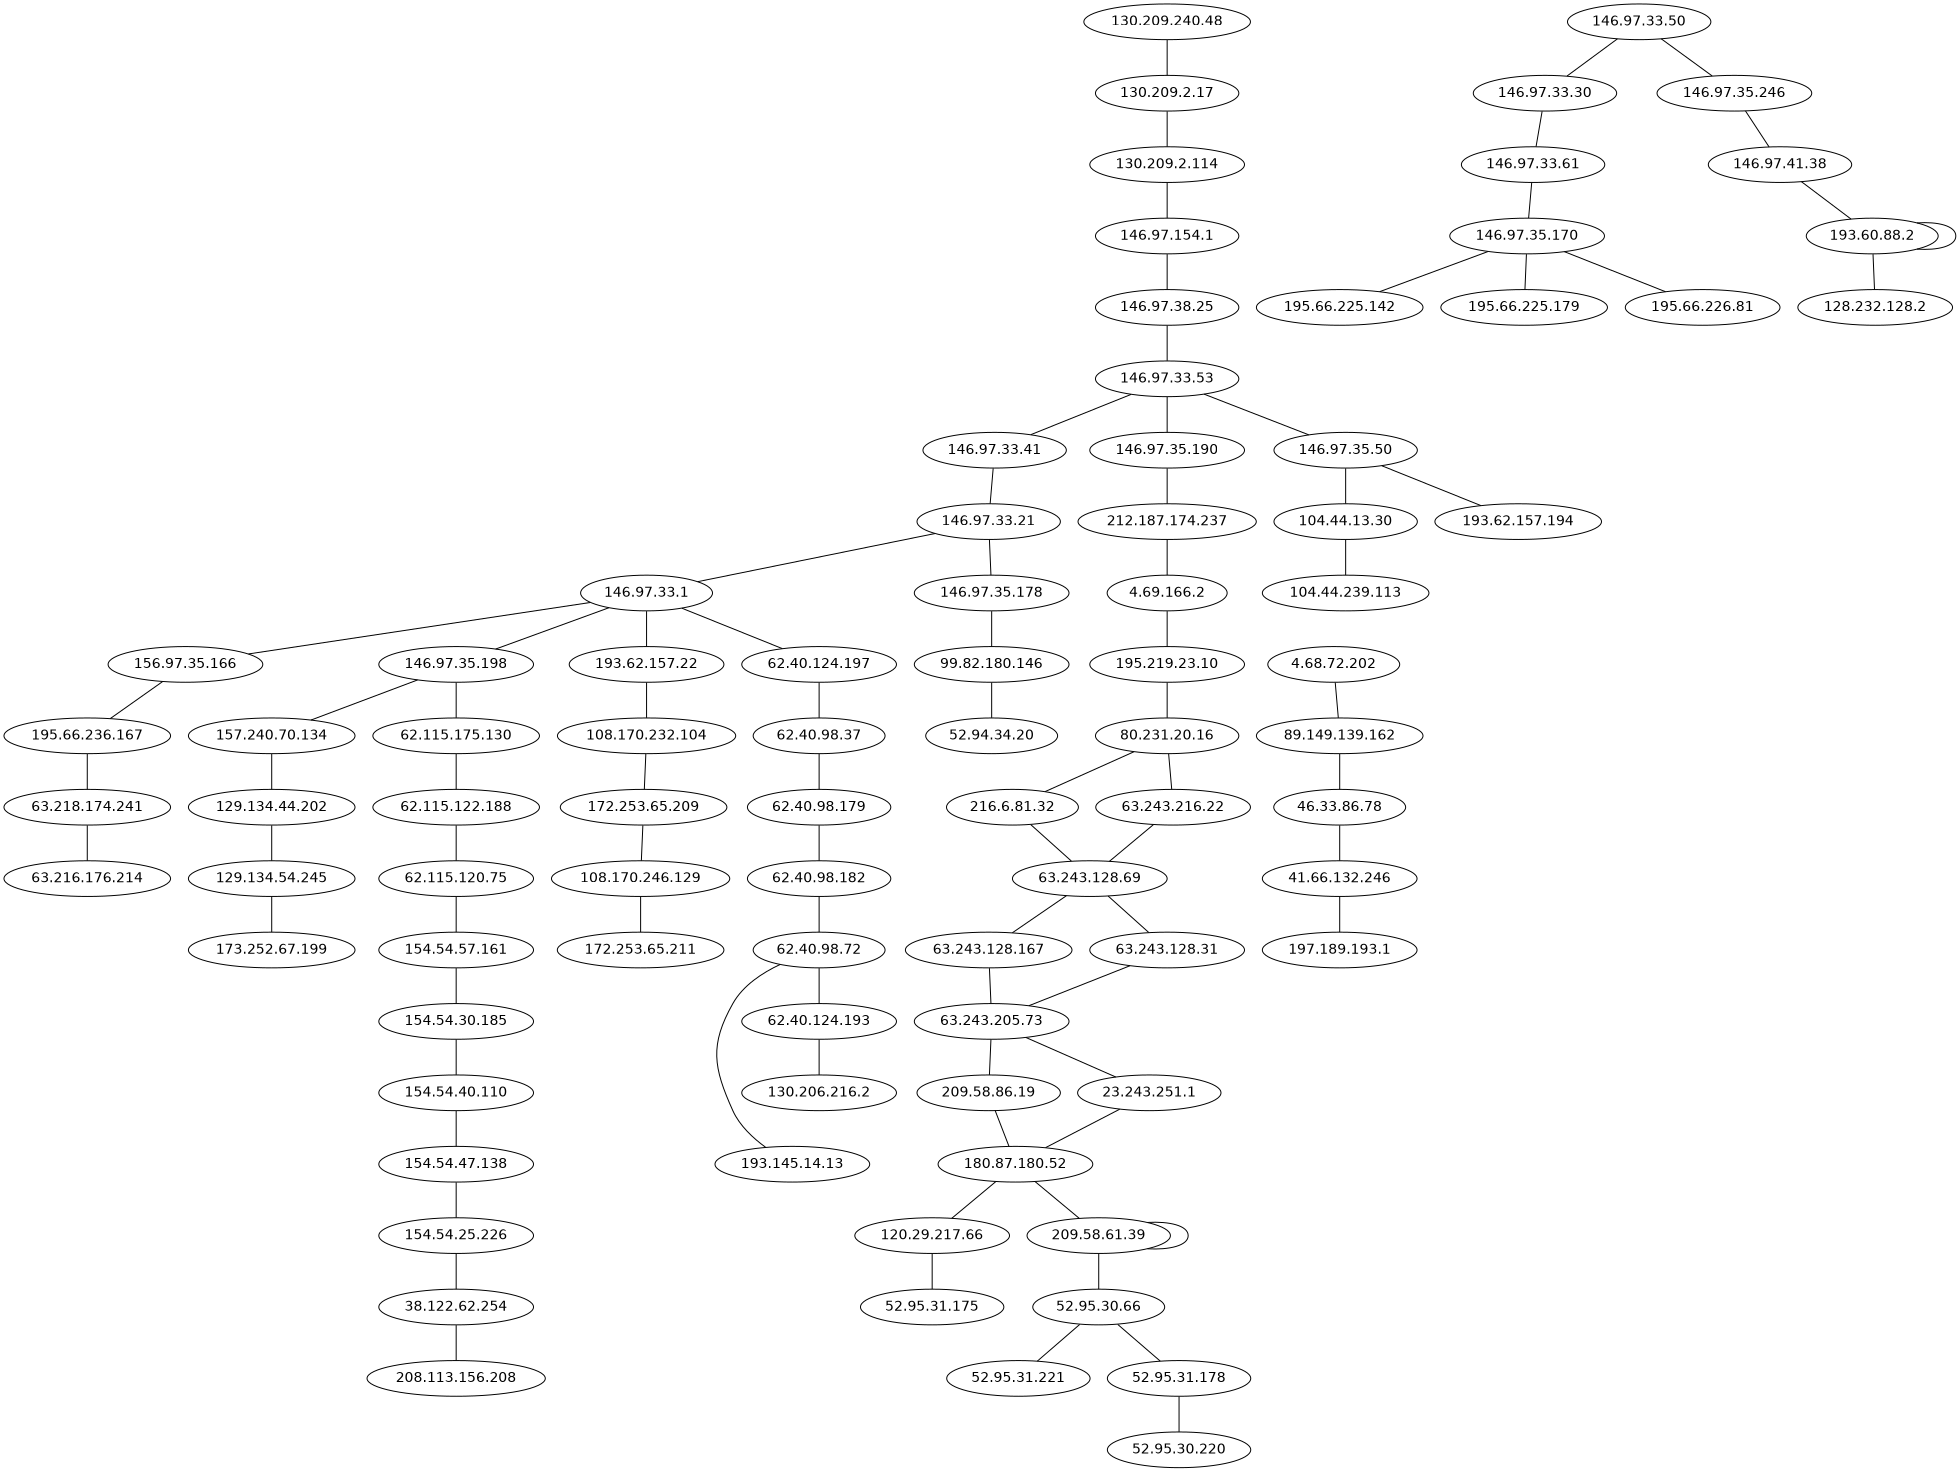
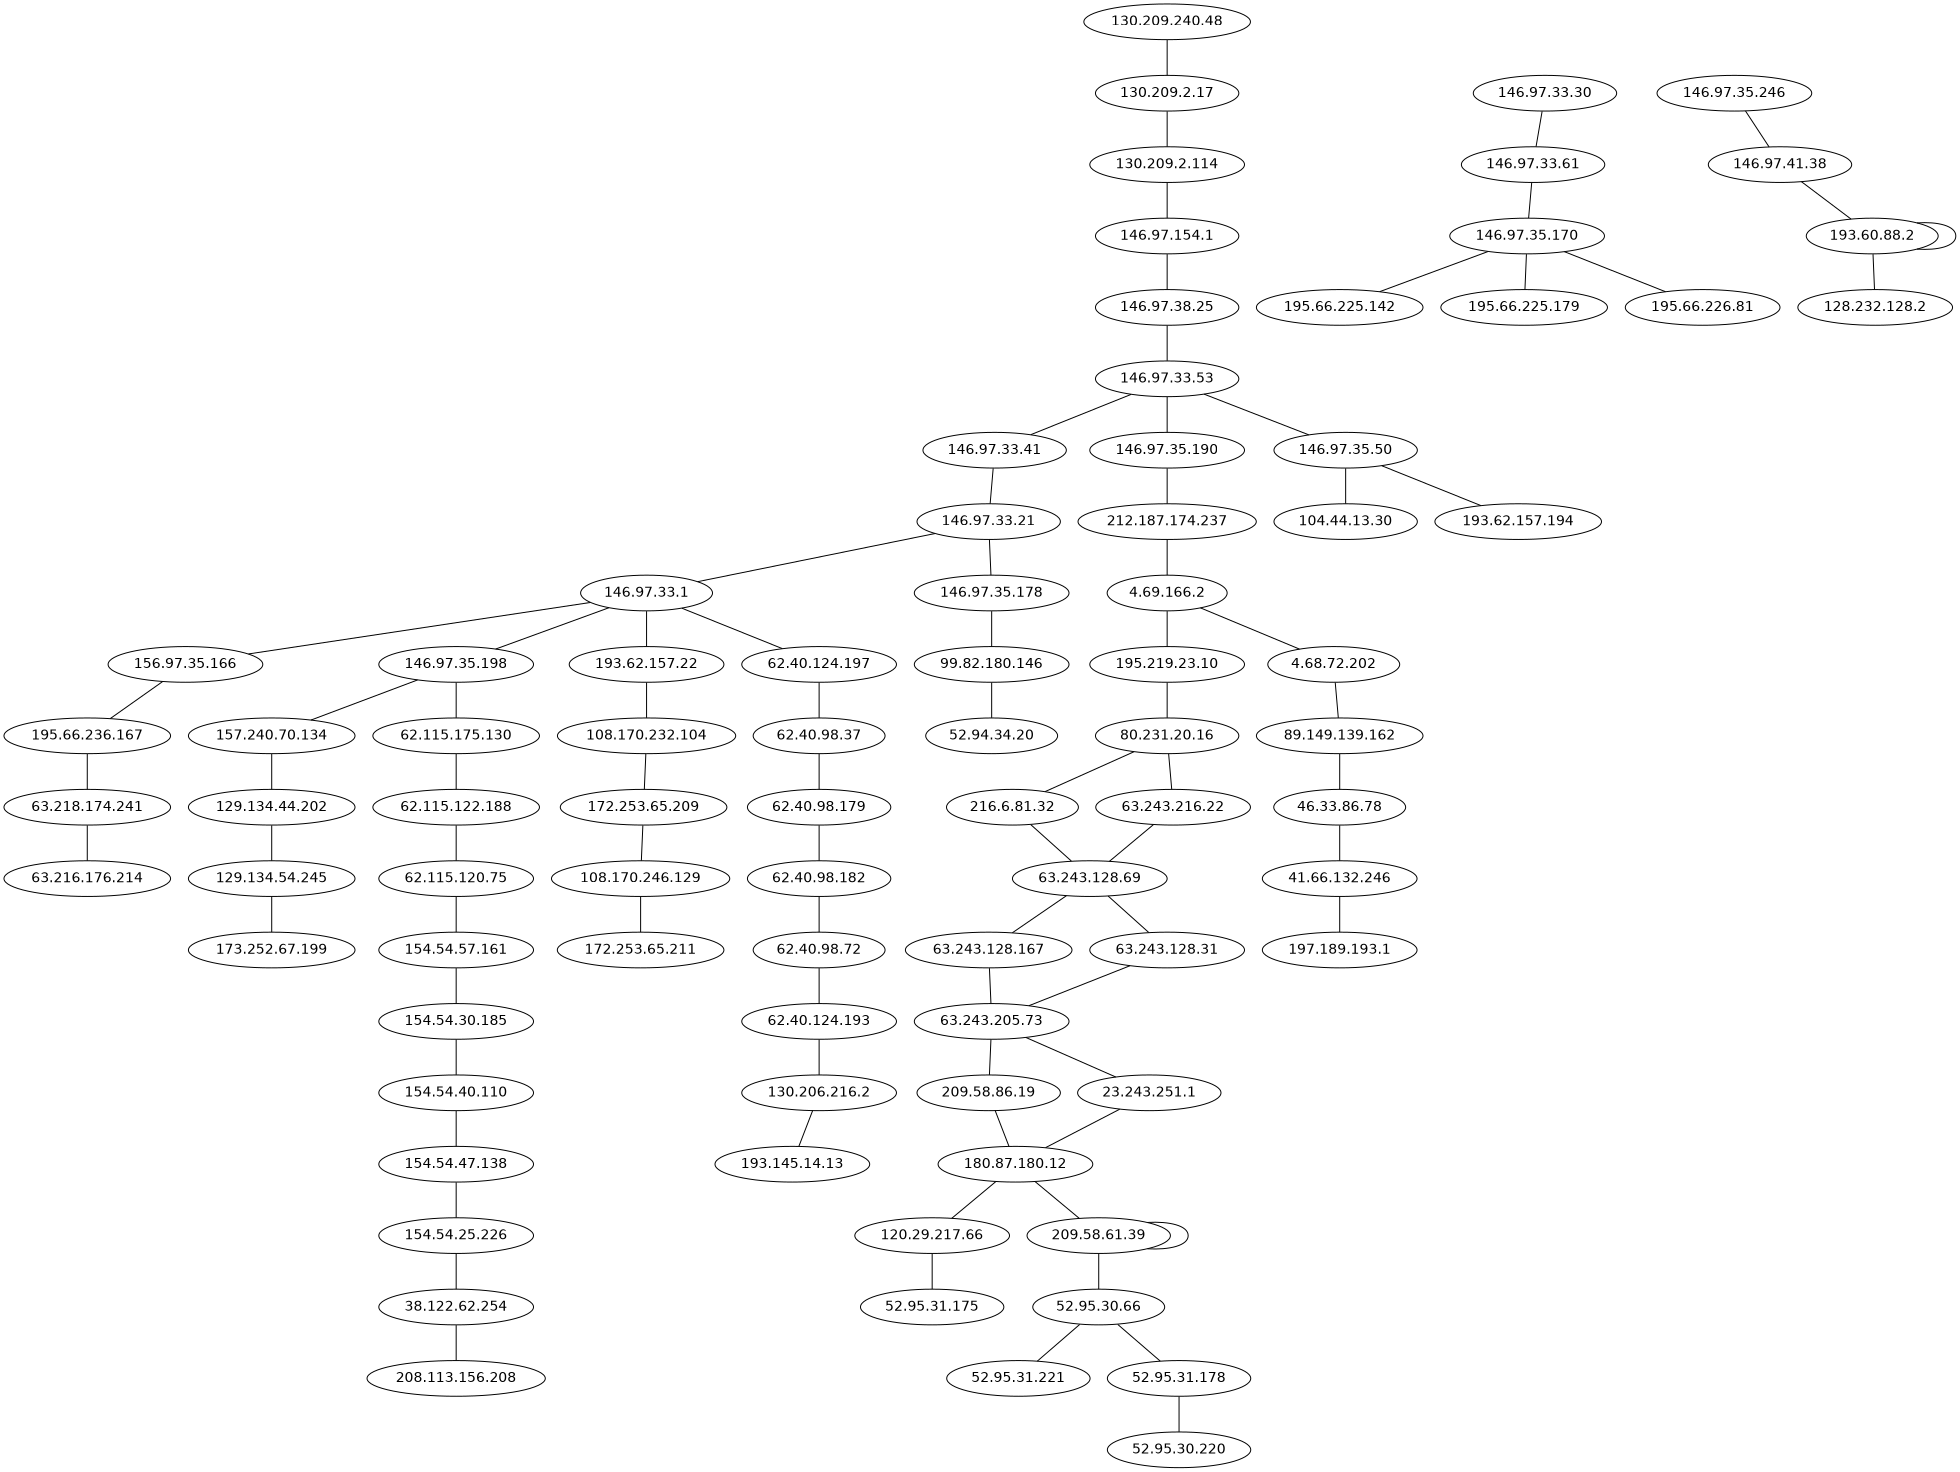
(1639, 22) -> none
(1346, 593) -> none
none -> (1250, 628)
(717, 1051) -> (806, 1128)
(1015, 1164) -> (1015, 1164)
